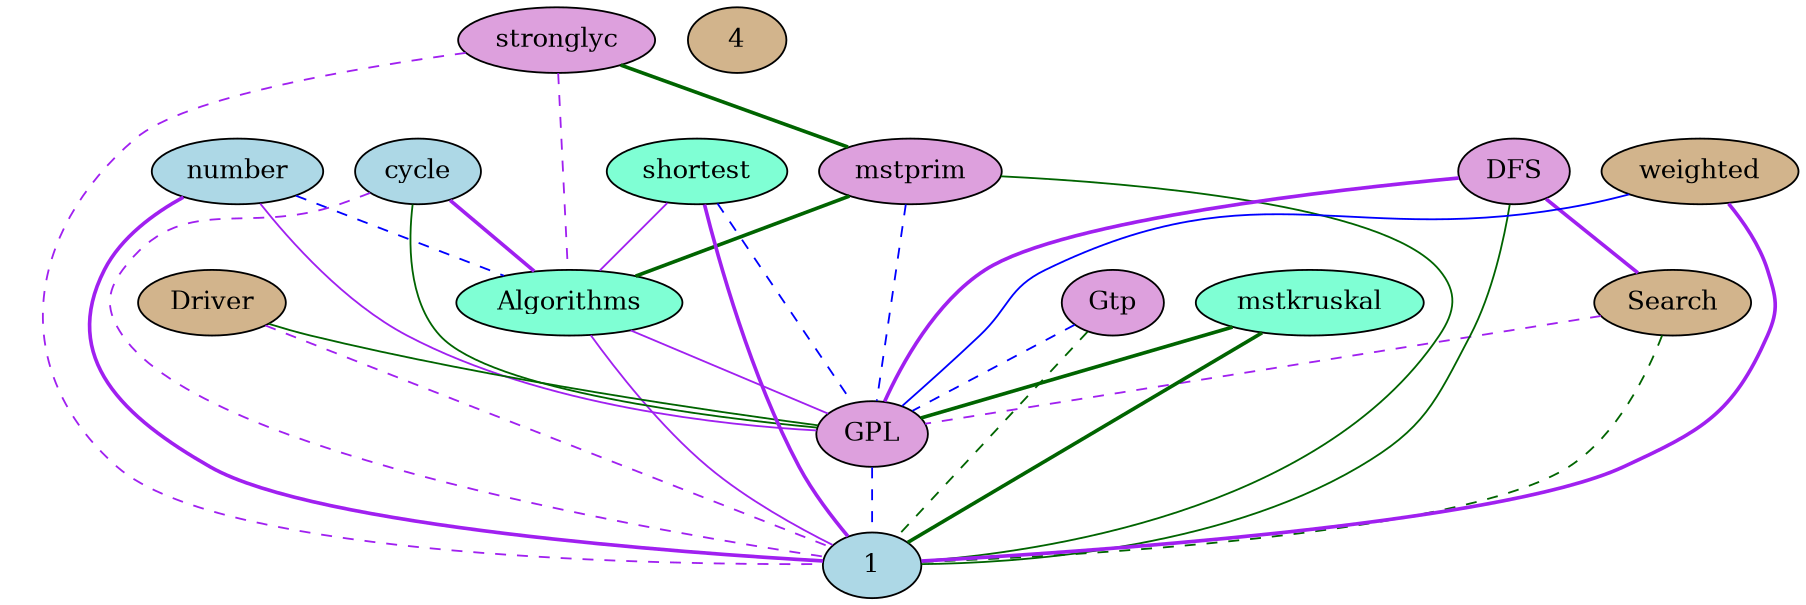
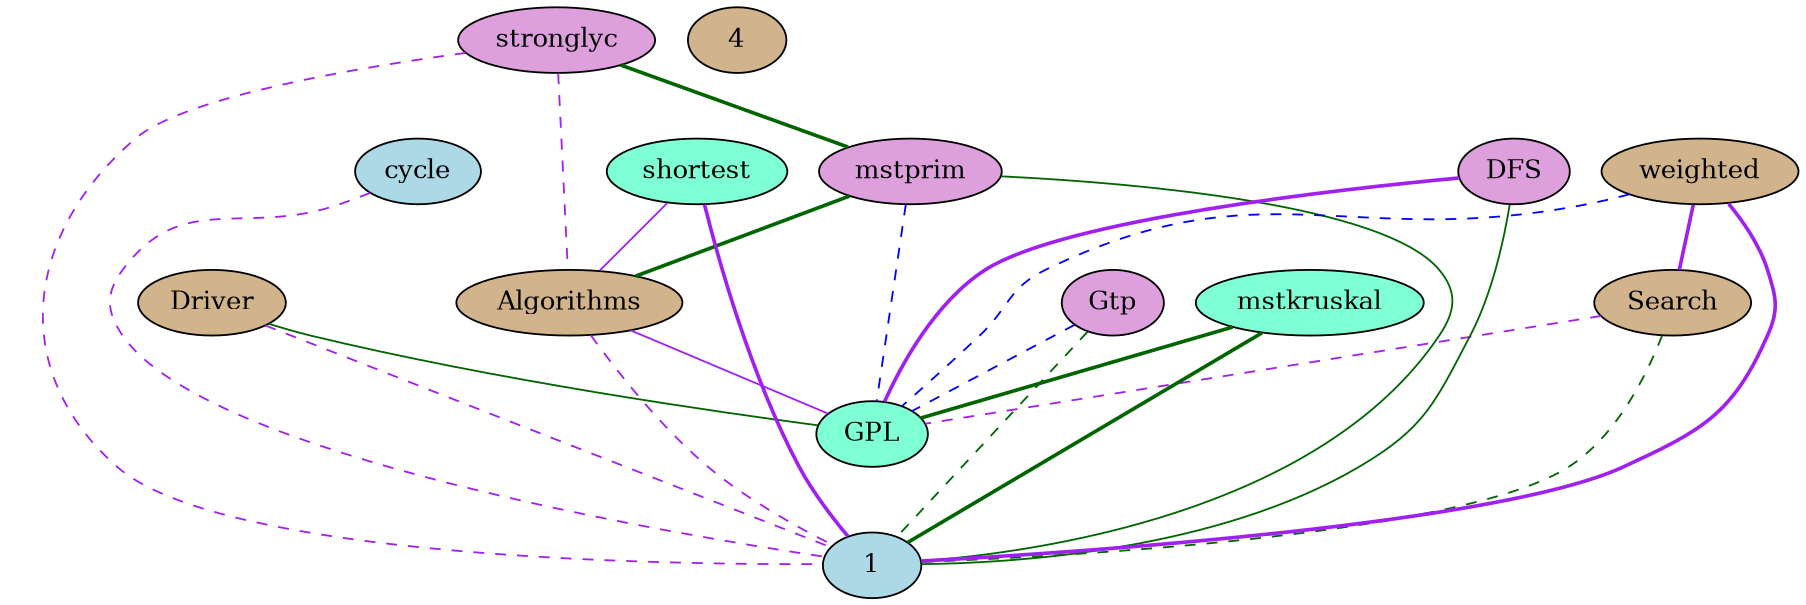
(237, 171) -> none
(1235, 216) -> (1235, 216)
(492, 236) -> none
(1592, 236) -> (1686, 237)
(569, 303) -> (569, 303)
(785, 303) -> none
(446, 340) -> none
(872, 434) -> (872, 434)
(697, 457) -> (697, 457)
(872, 500) -> none
